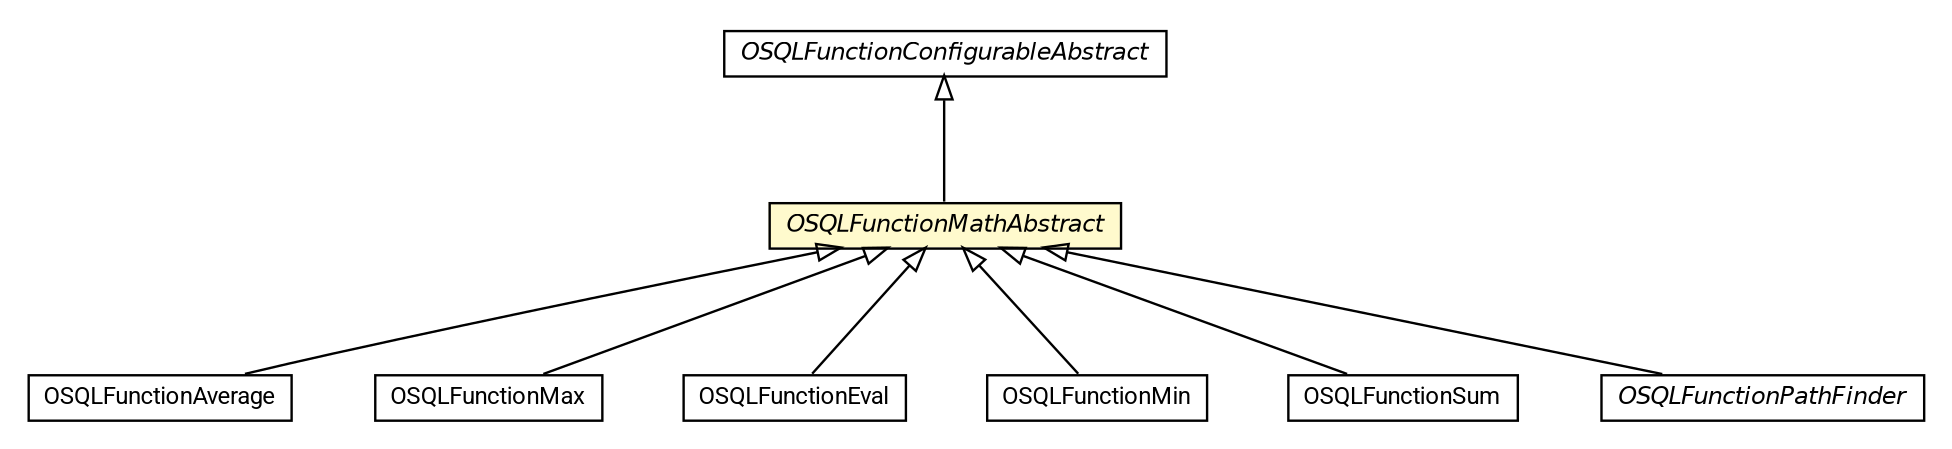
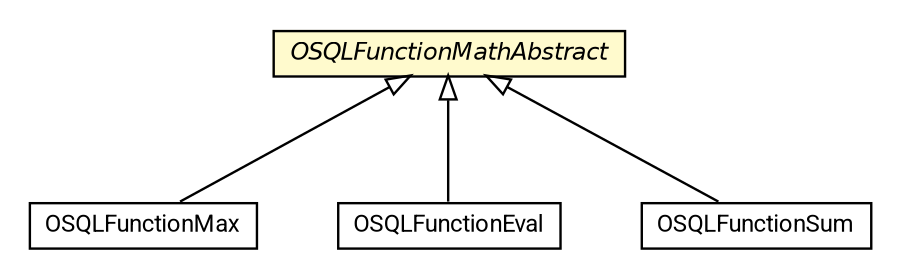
(944, 53) -> none
(160, 397) -> none
(1097, 397) -> none
(1762, 397) -> none
